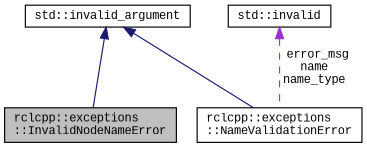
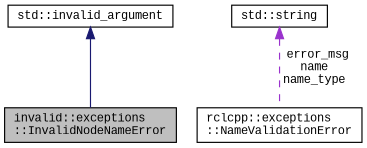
(280, 16) -> (280, 16)
(194, 71) -> none
(90, 125) -> (90, 125)
